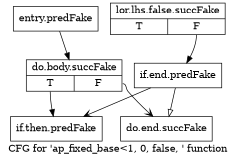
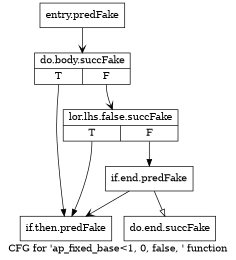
(63, 42) -> (82, 37)
(135, 100) -> (107, 94)
none -> (87, 176)
